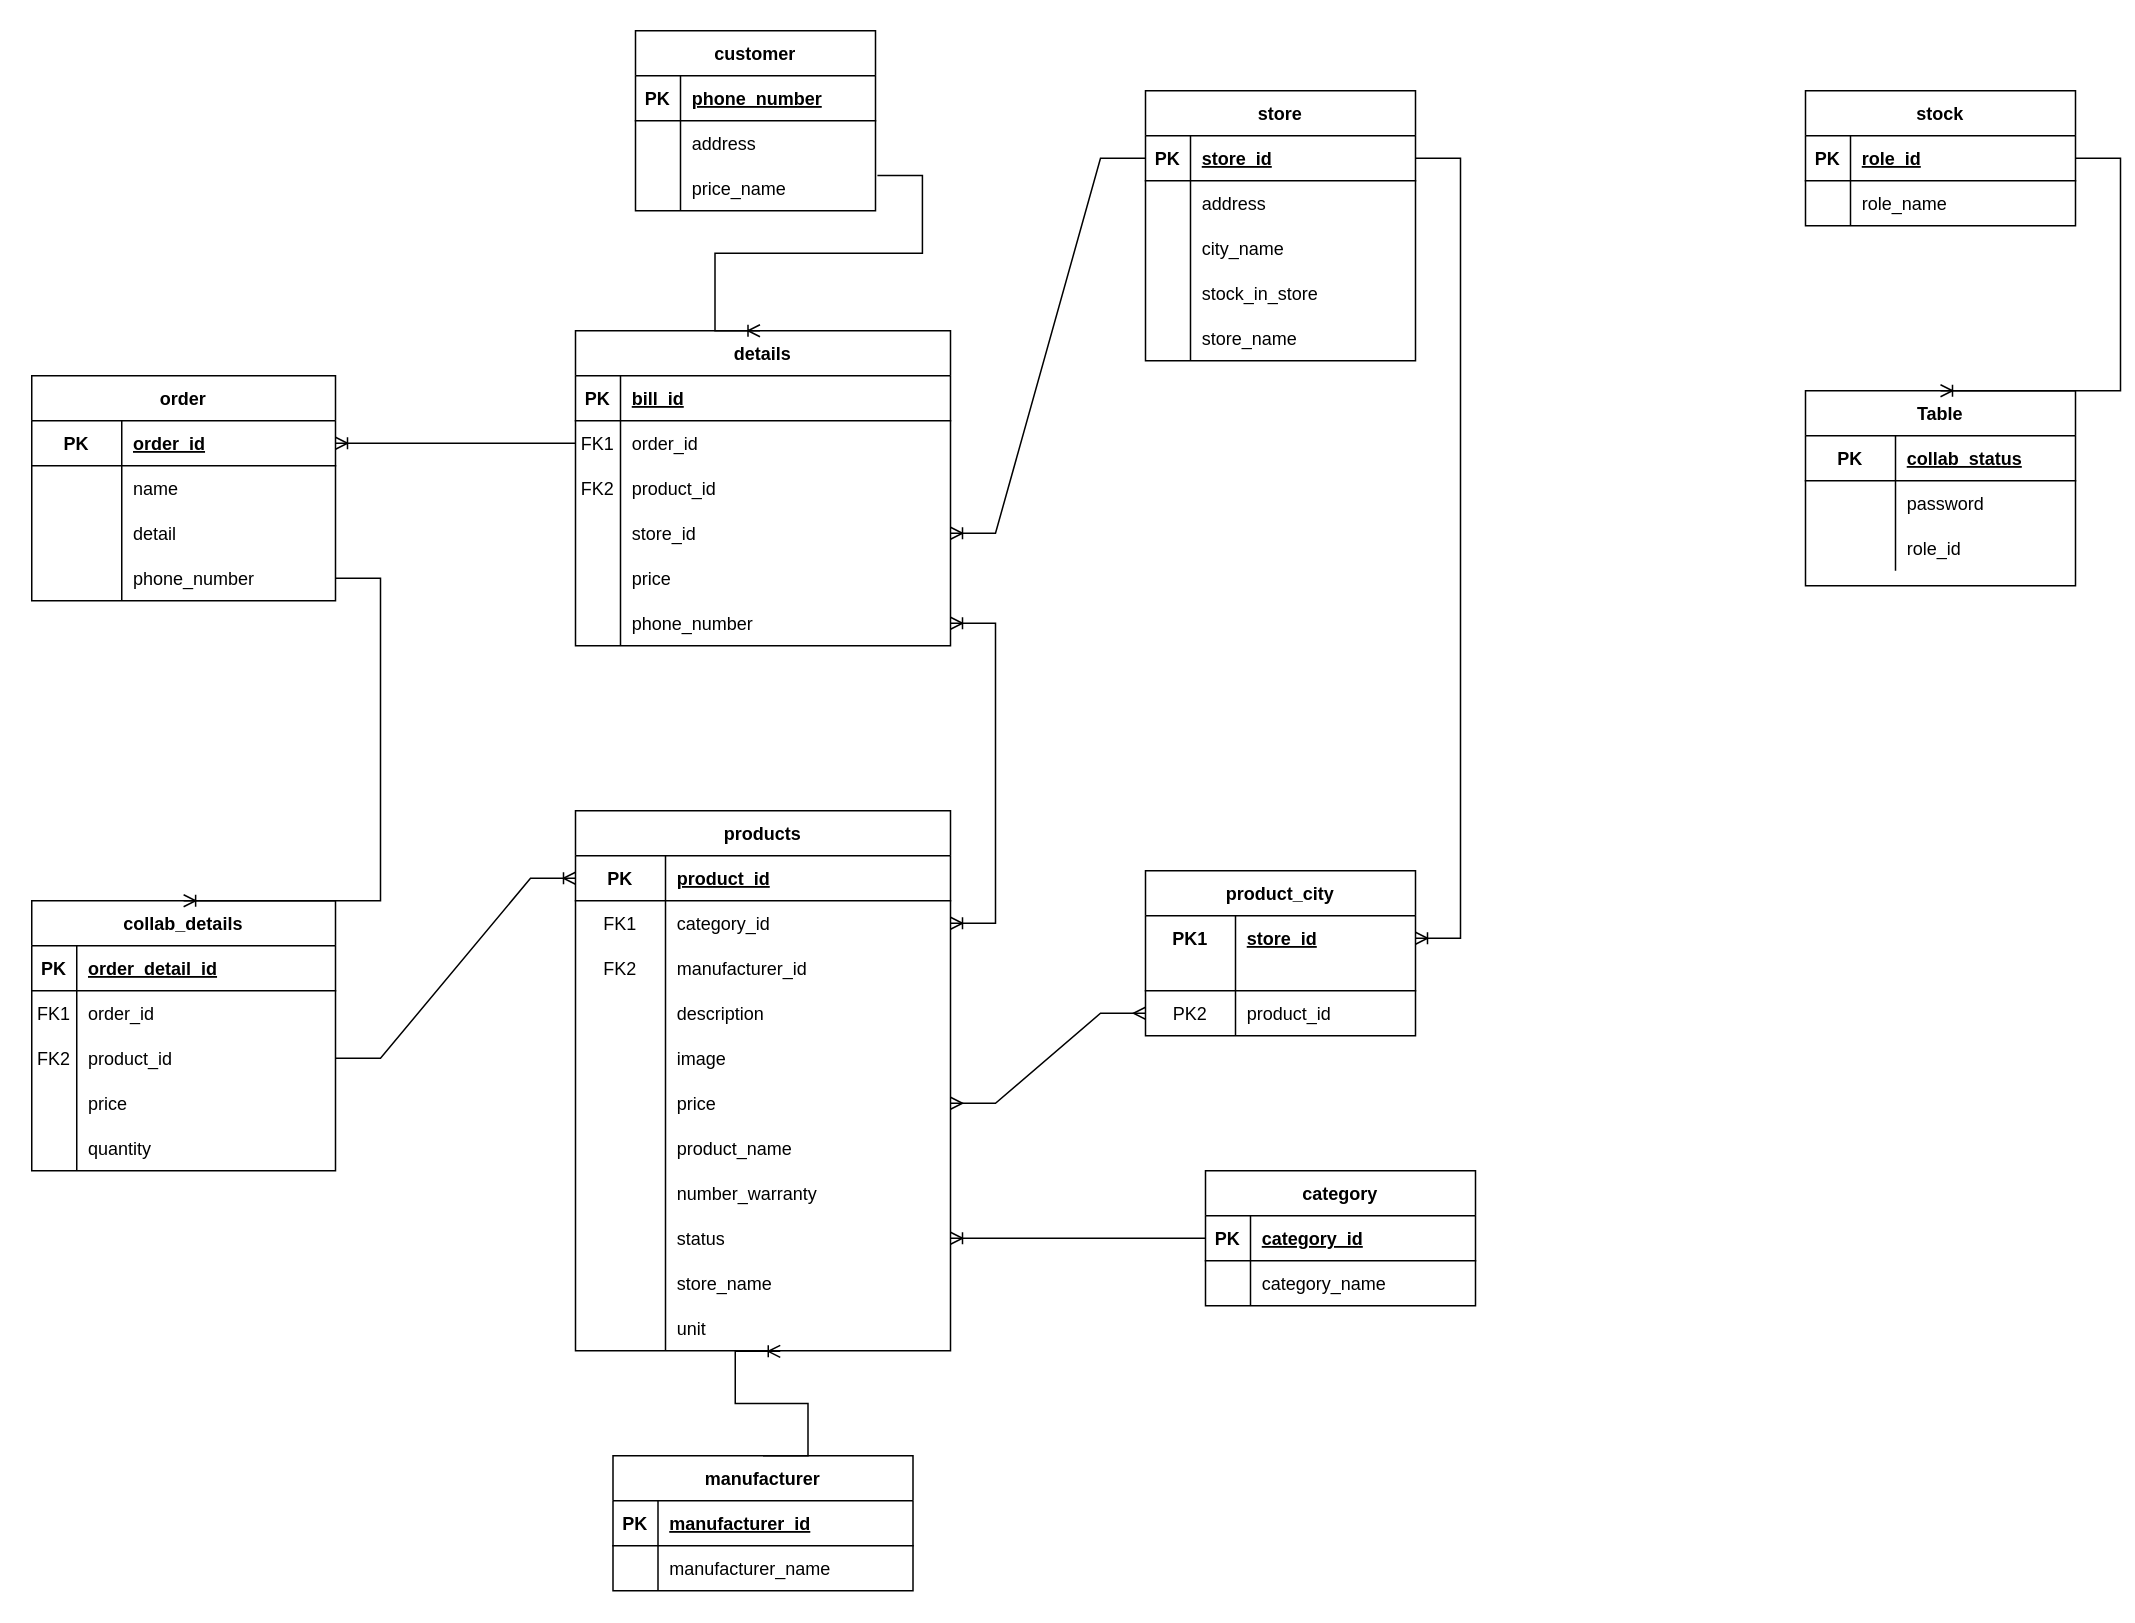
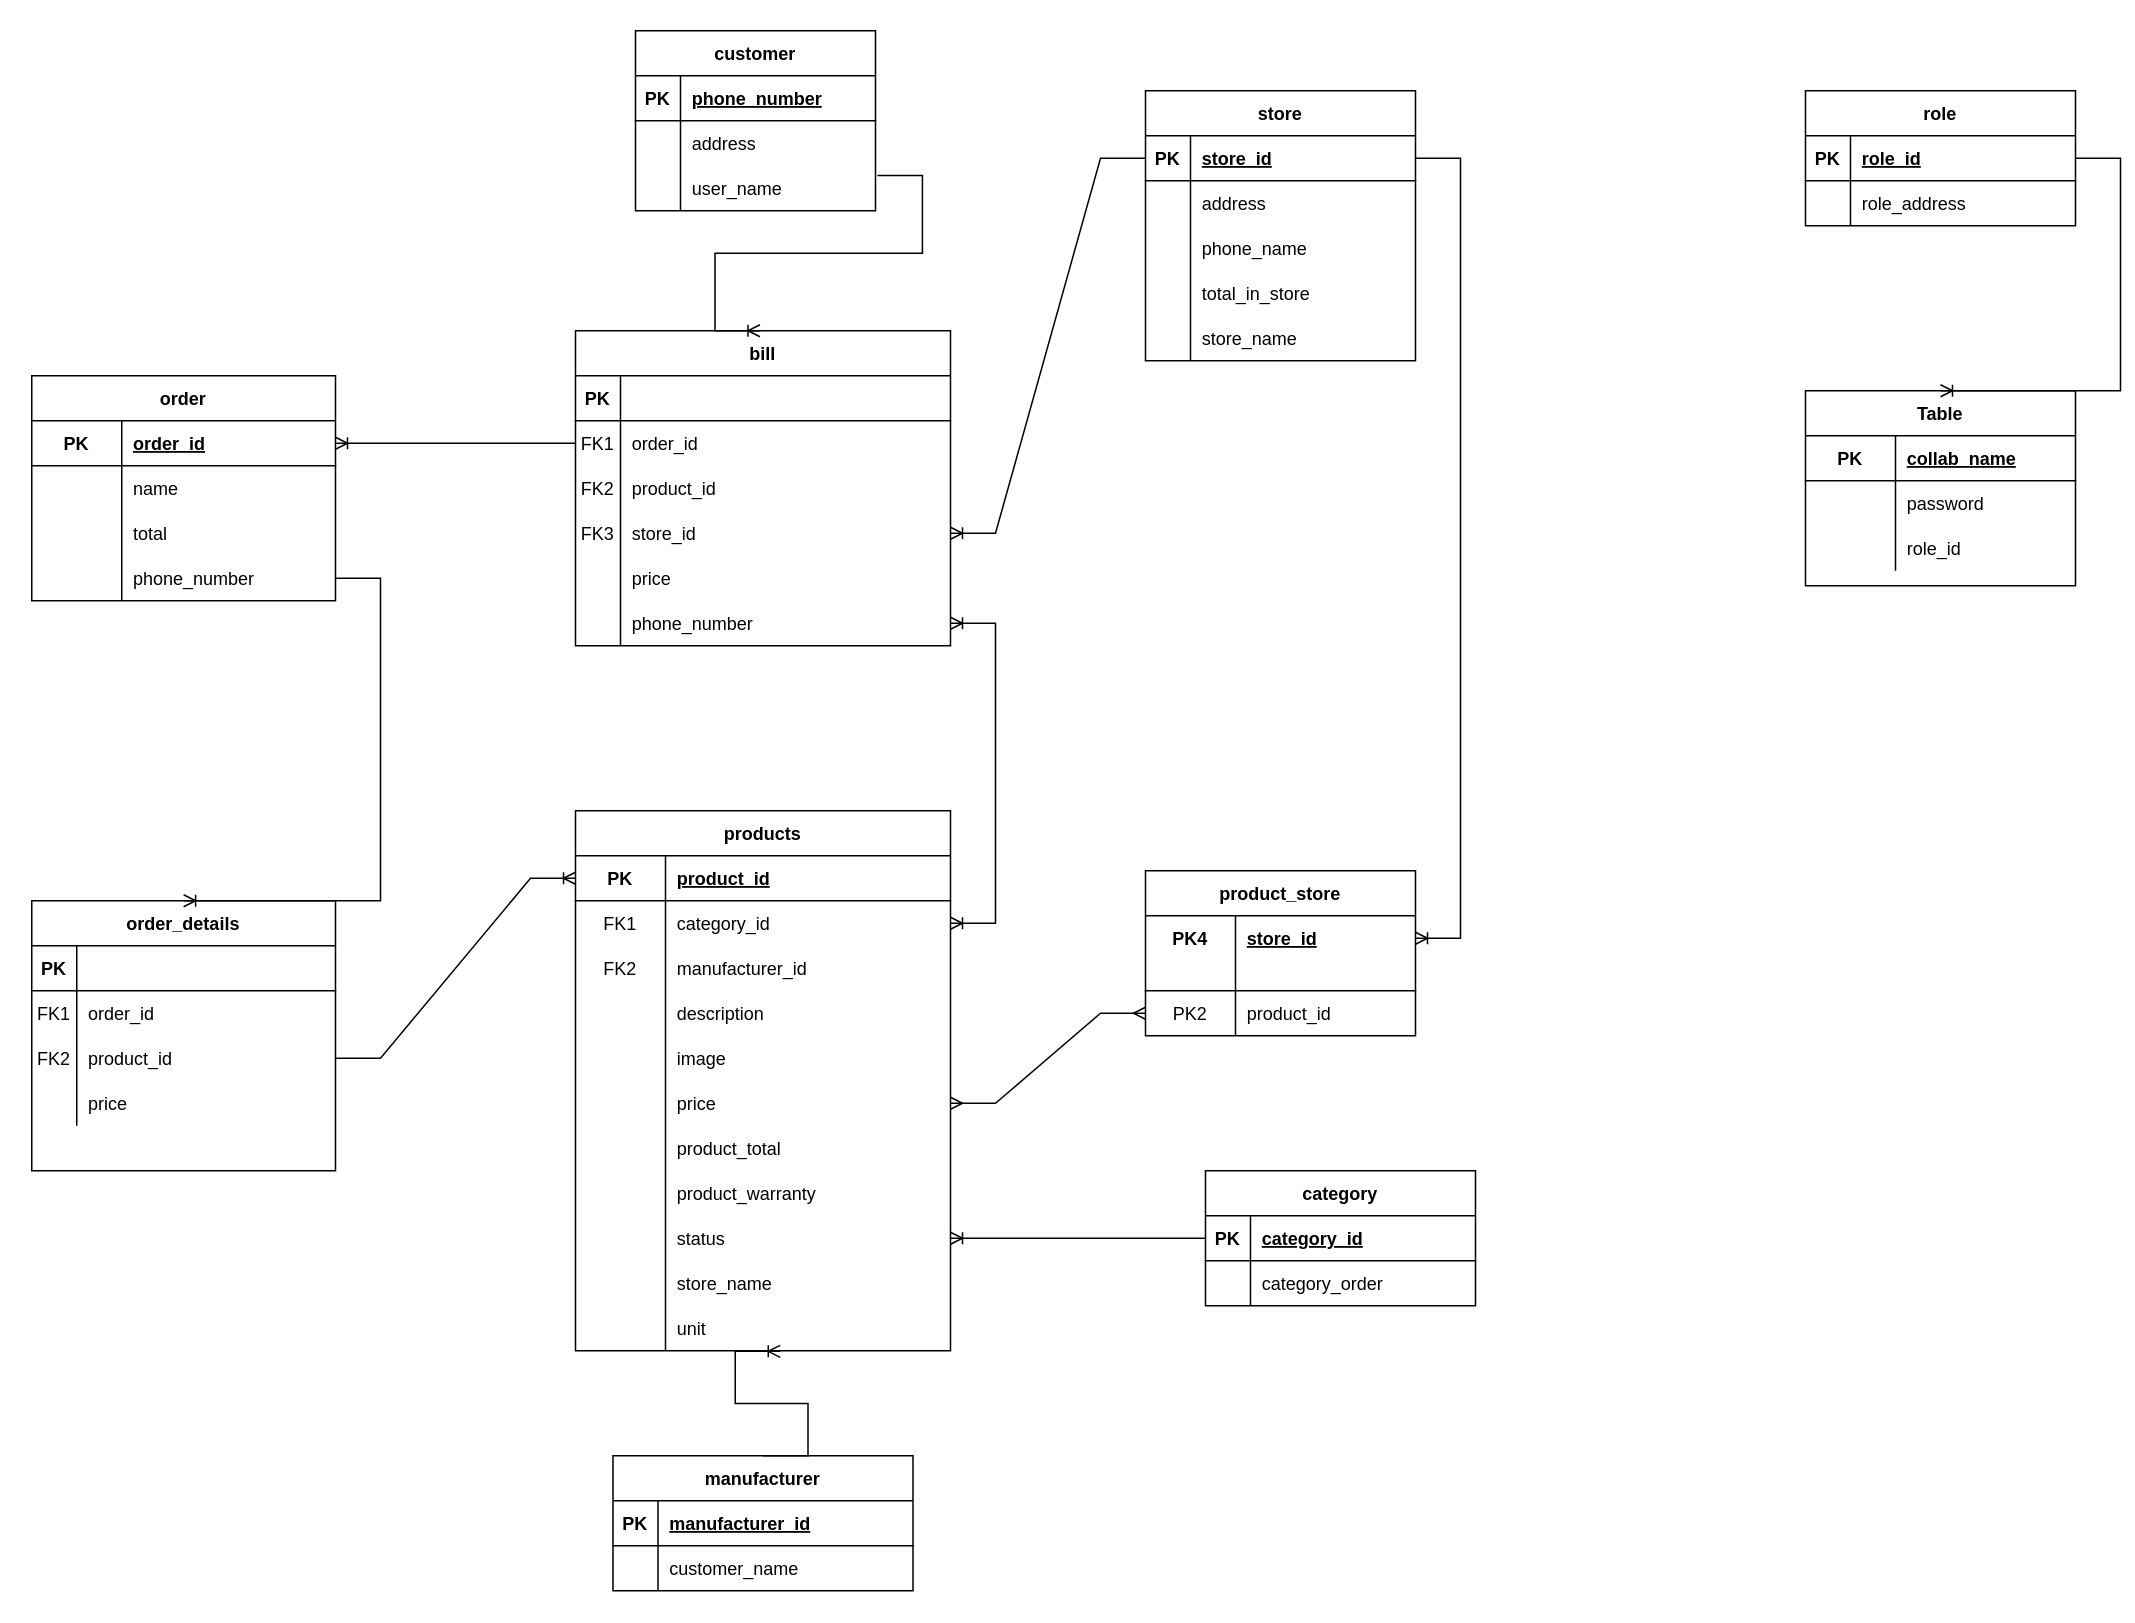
(1940, 114) -> (1940, 114)
(740, 189) -> (737, 189)
(1905, 204) -> (1920, 204)
(1245, 249) -> (1252, 249)
(1270, 294) -> (1267, 294)
(762, 354) -> (762, 354)
(785, 398) -> none
(1967, 459) -> (1957, 459)
none -> (598, 533)
(158, 534) -> (156, 534)
(1280, 894) -> (1280, 894)
(183, 924) -> (183, 924)
(1190, 939) -> (1190, 939)
(206, 968) -> none
(206, 1148) -> none
(737, 1149) -> (740, 1149)
(752, 1194) -> (757, 1194)
(1327, 1284) -> (1332, 1284)
(755, 1569) -> (735, 1569)
